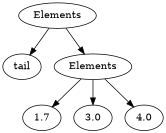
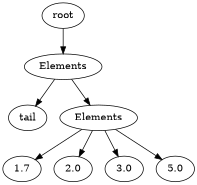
none -> (63, 16)
(144, 118) -> (175, 169)
none -> (73, 169)
